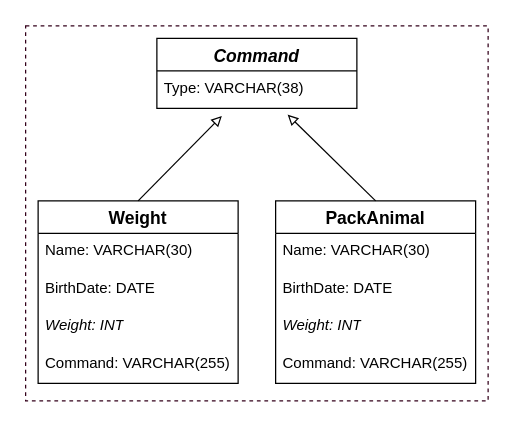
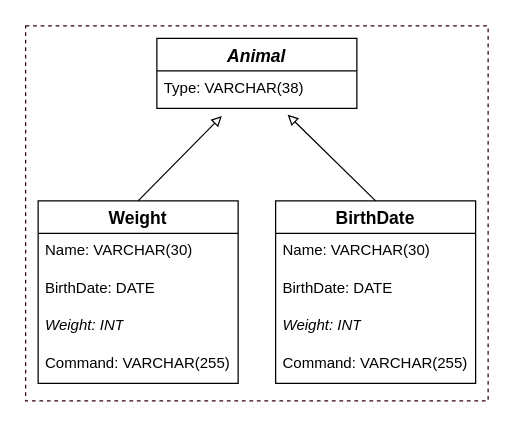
(256, 55) -> (256, 55)
(375, 218) -> (375, 218)
